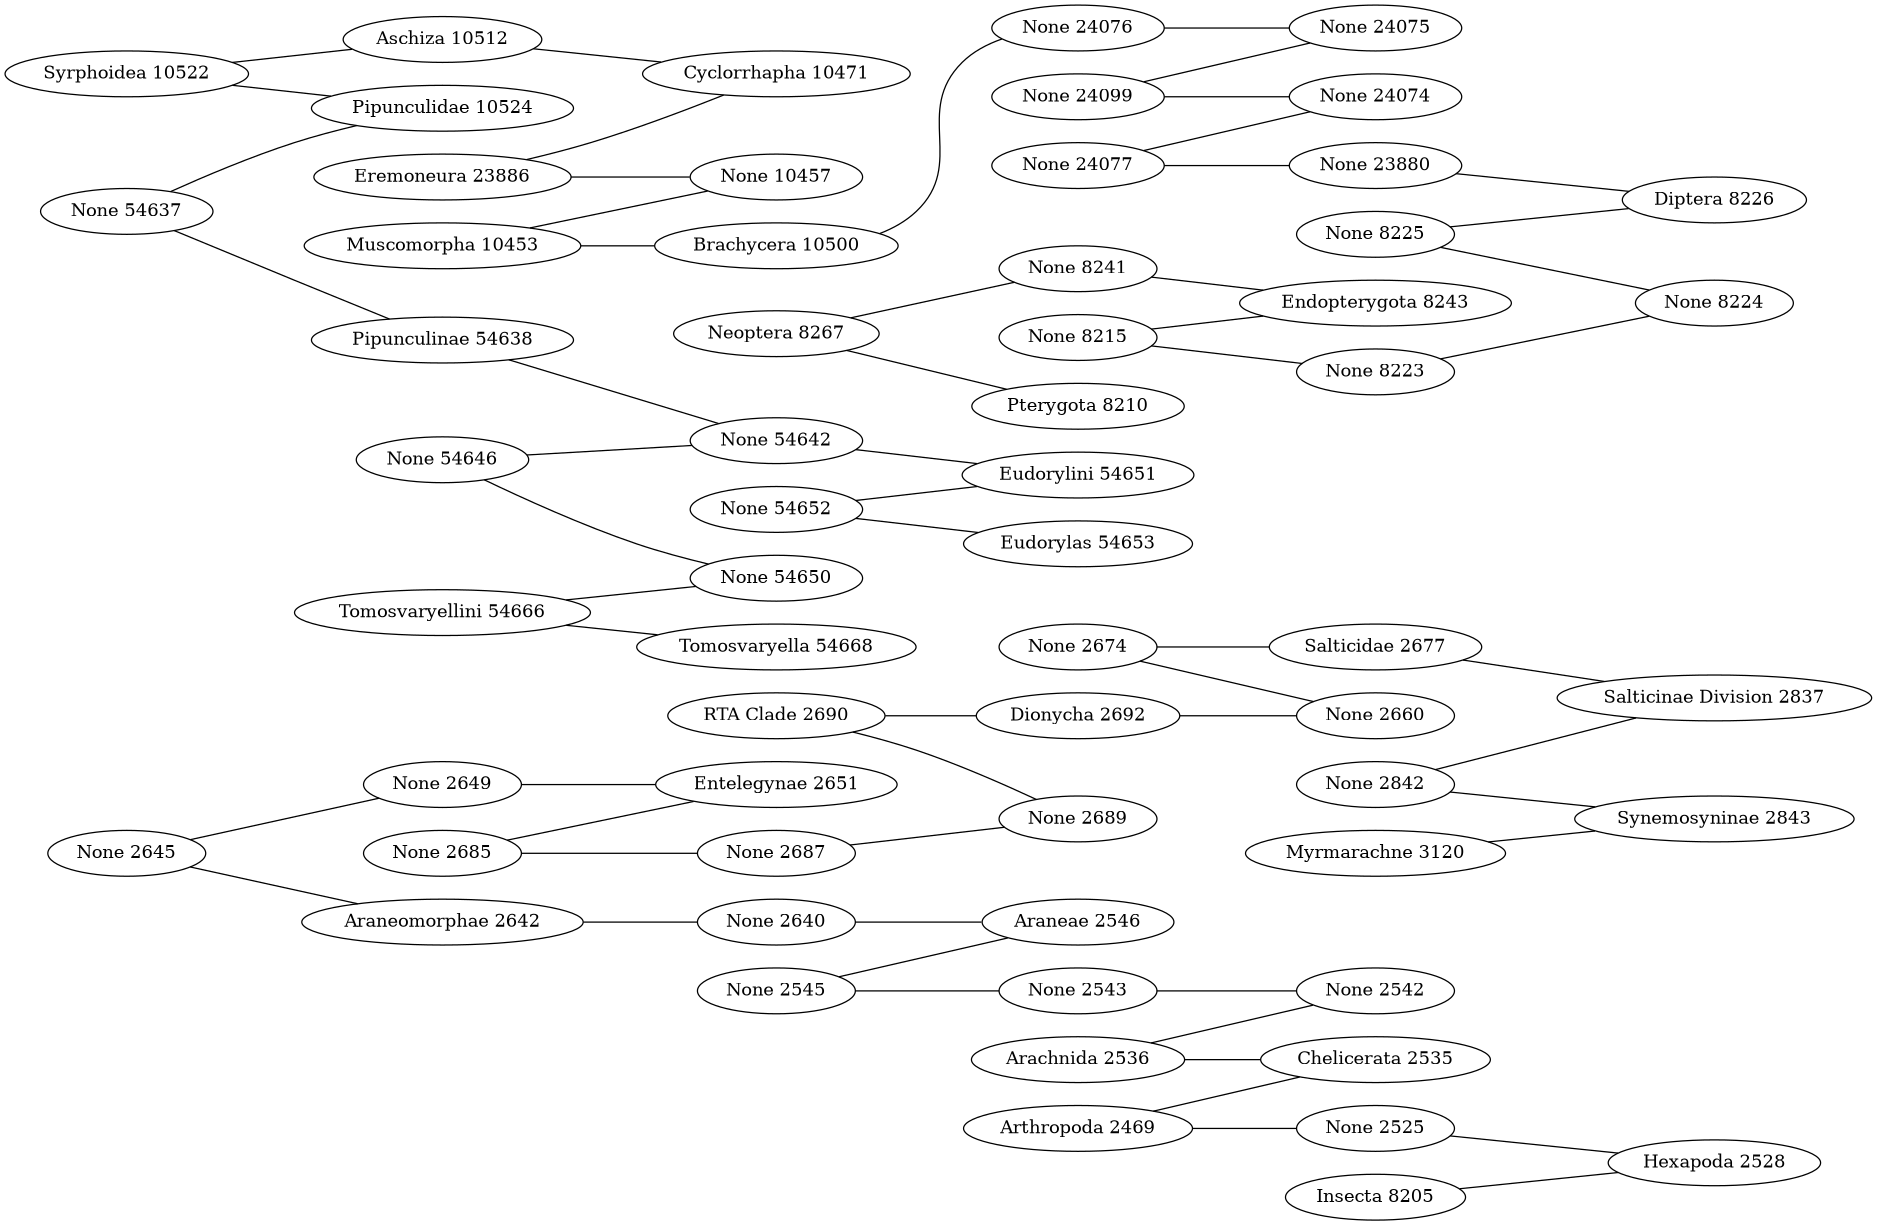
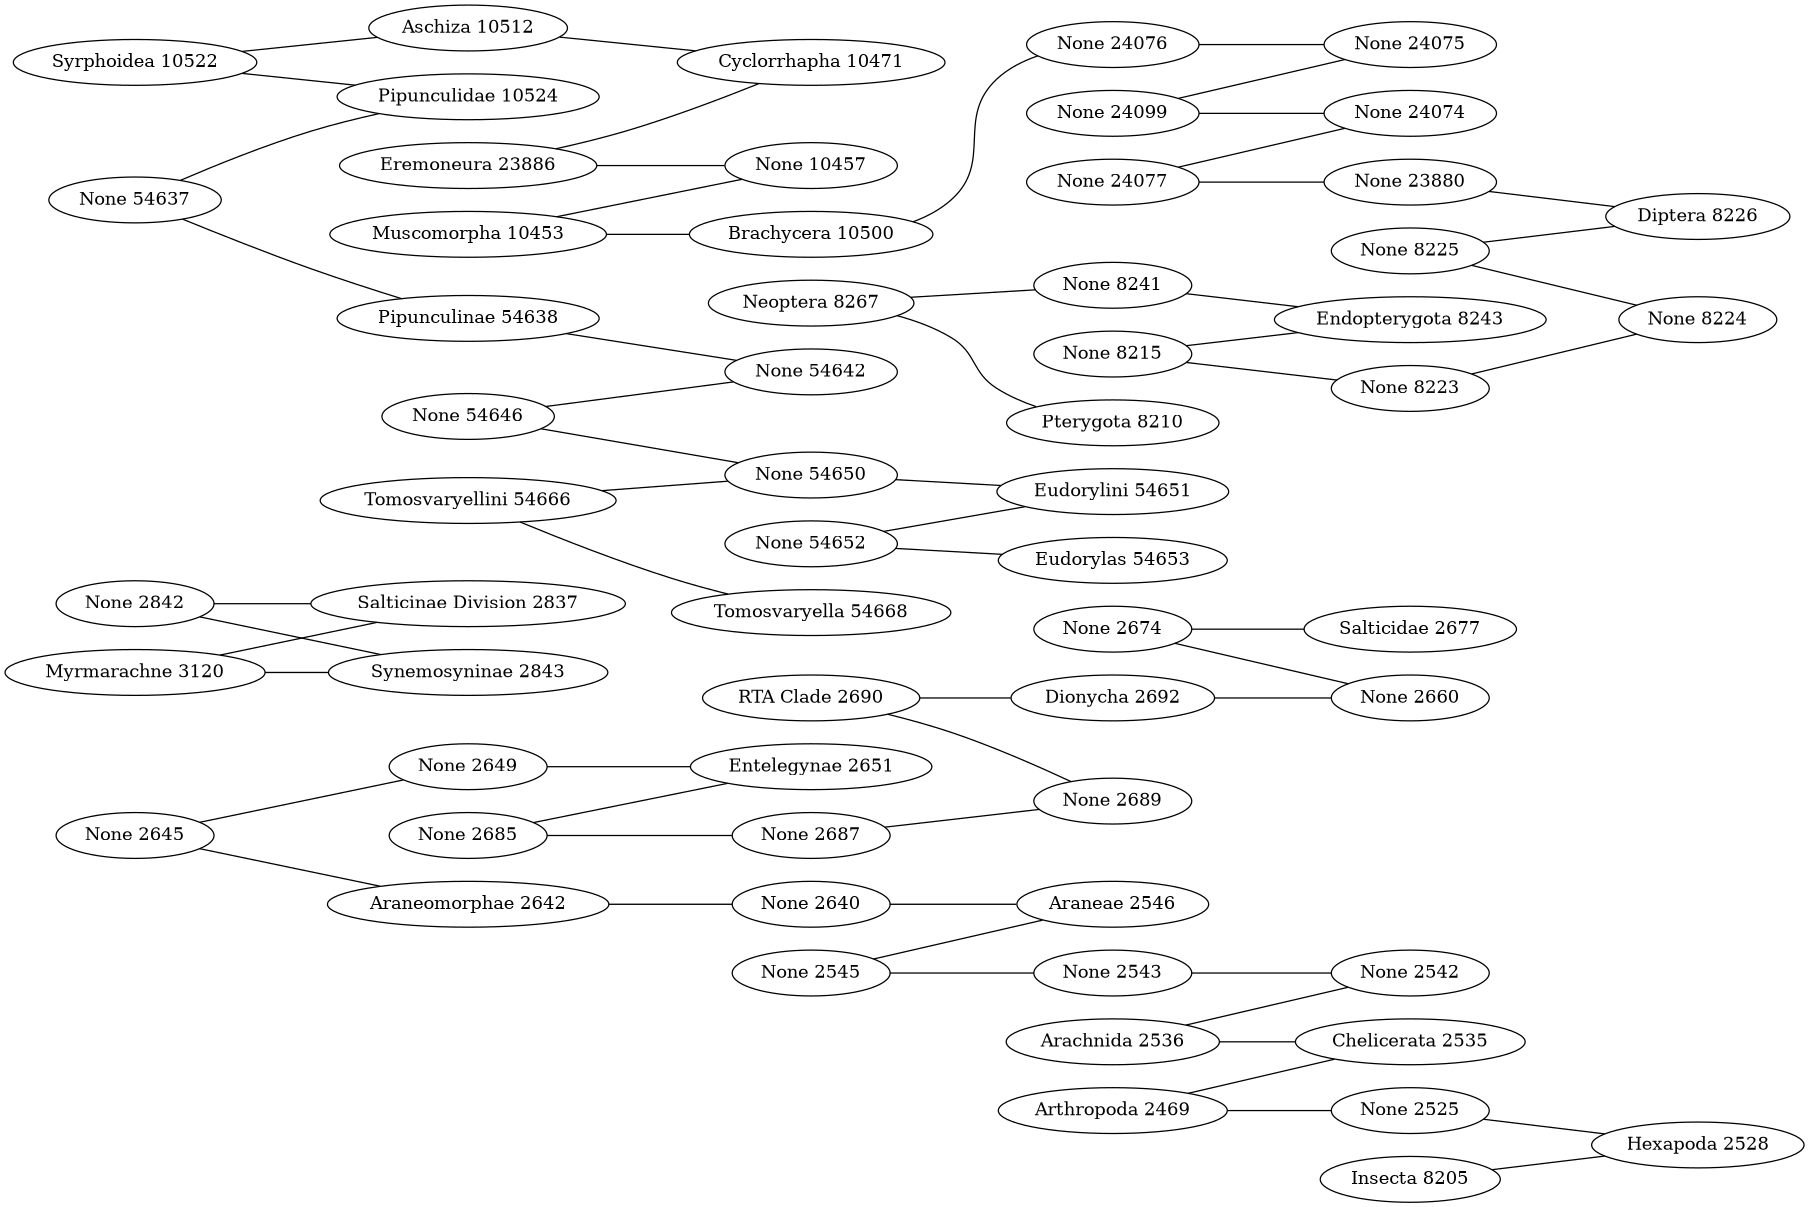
(916, 457) -> (948, 483)
(1534, 671) -> (283, 642)
